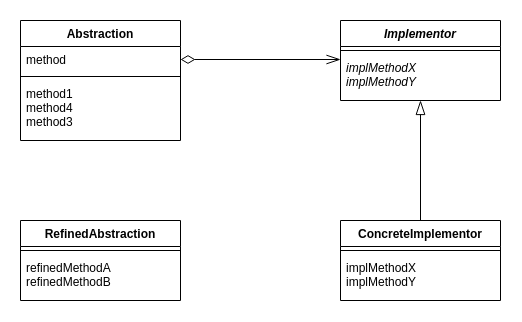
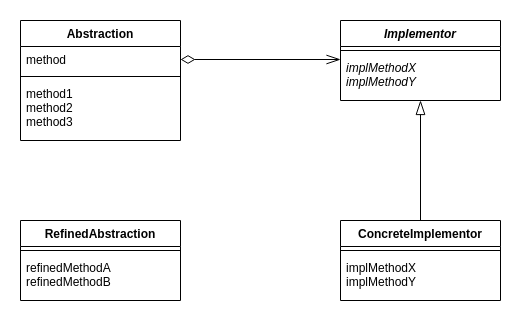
(50, 94) -> (50, 94)
